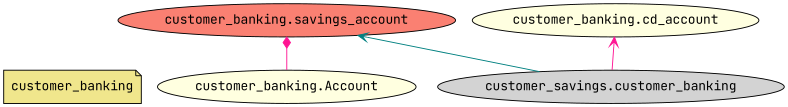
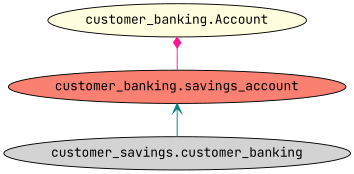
(616, 20) -> none
(287, 59) -> (177, 59)
(73, 87) -> none
